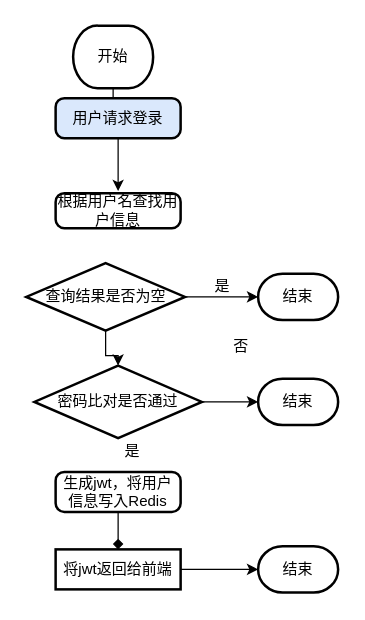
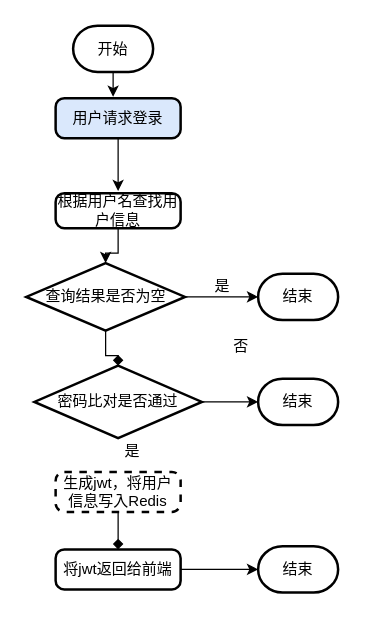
(113, 57) -> (113, 49)
none -> (118, 247)
(116, 356) -> (115, 356)
(118, 492) -> (118, 492)
(118, 569) -> (118, 569)
